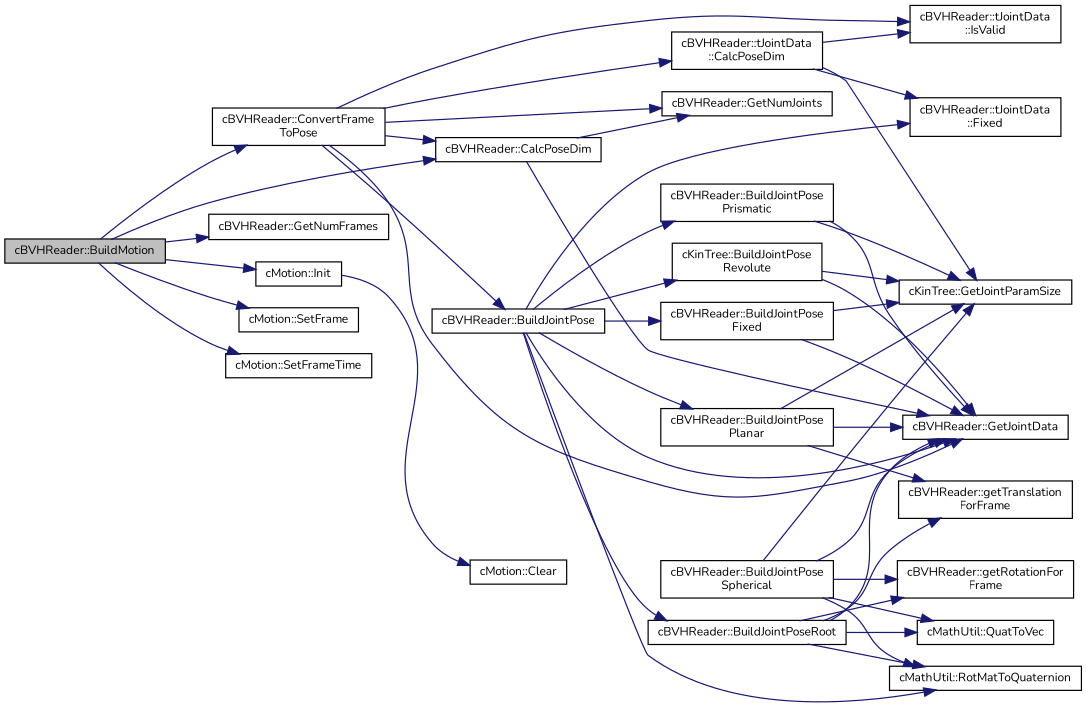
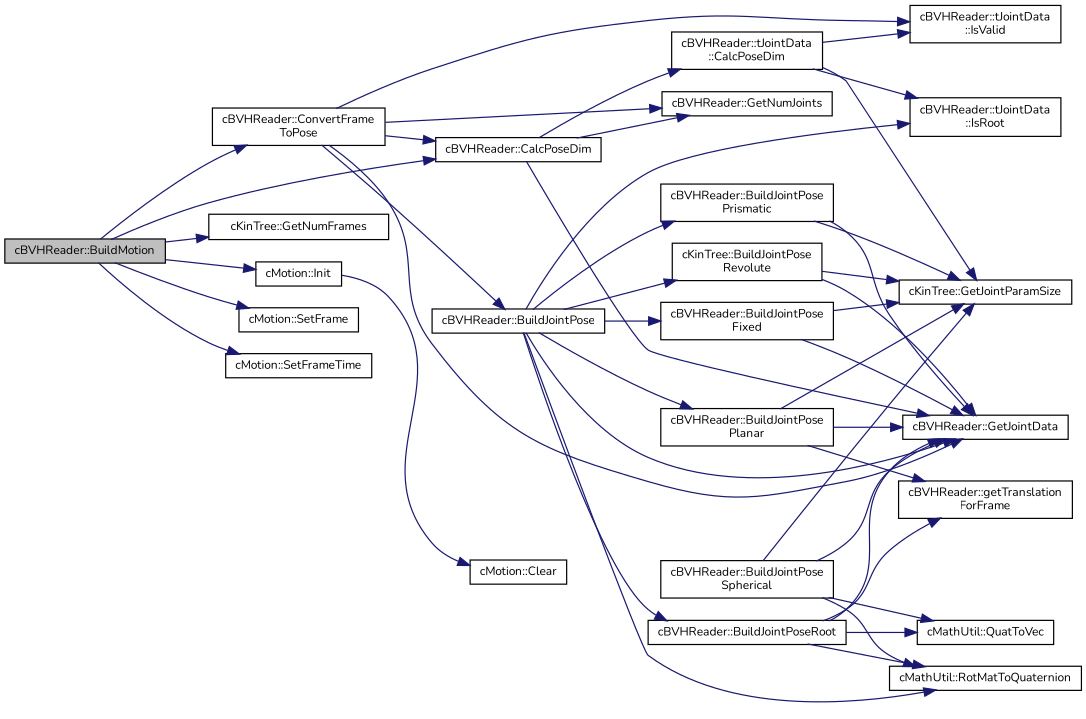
(521, 84) -> (602, 102)
(985, 117) -> (985, 117)
(299, 227) -> (299, 227)
(985, 579) -> none
